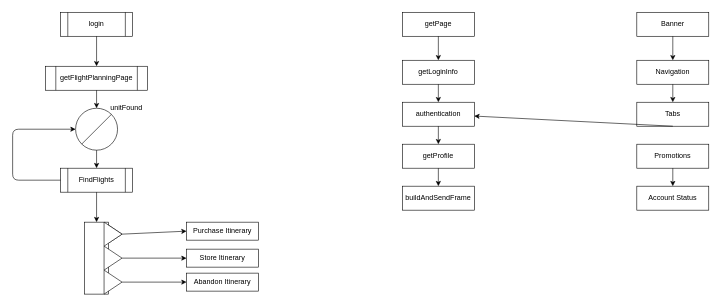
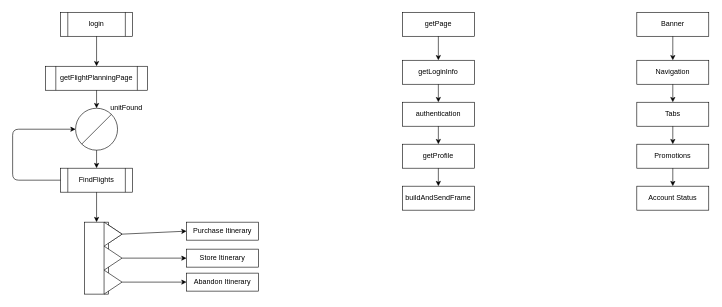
(600, 123) -> (673, 138)
